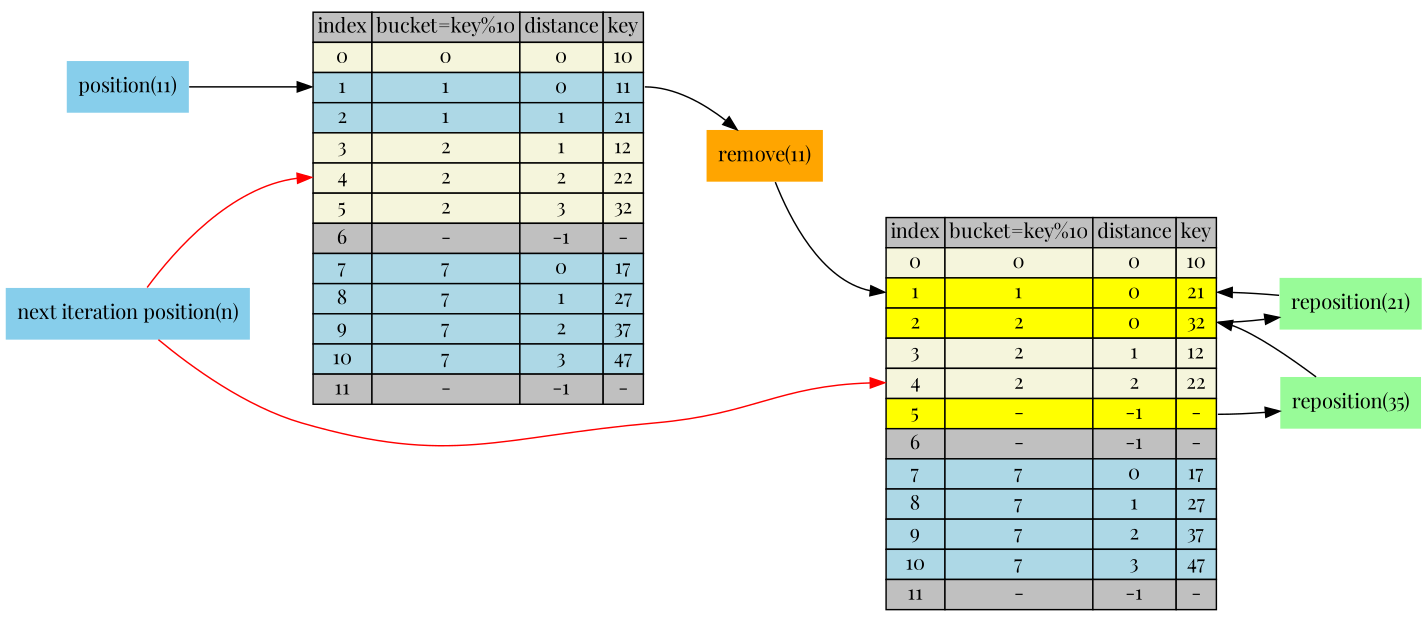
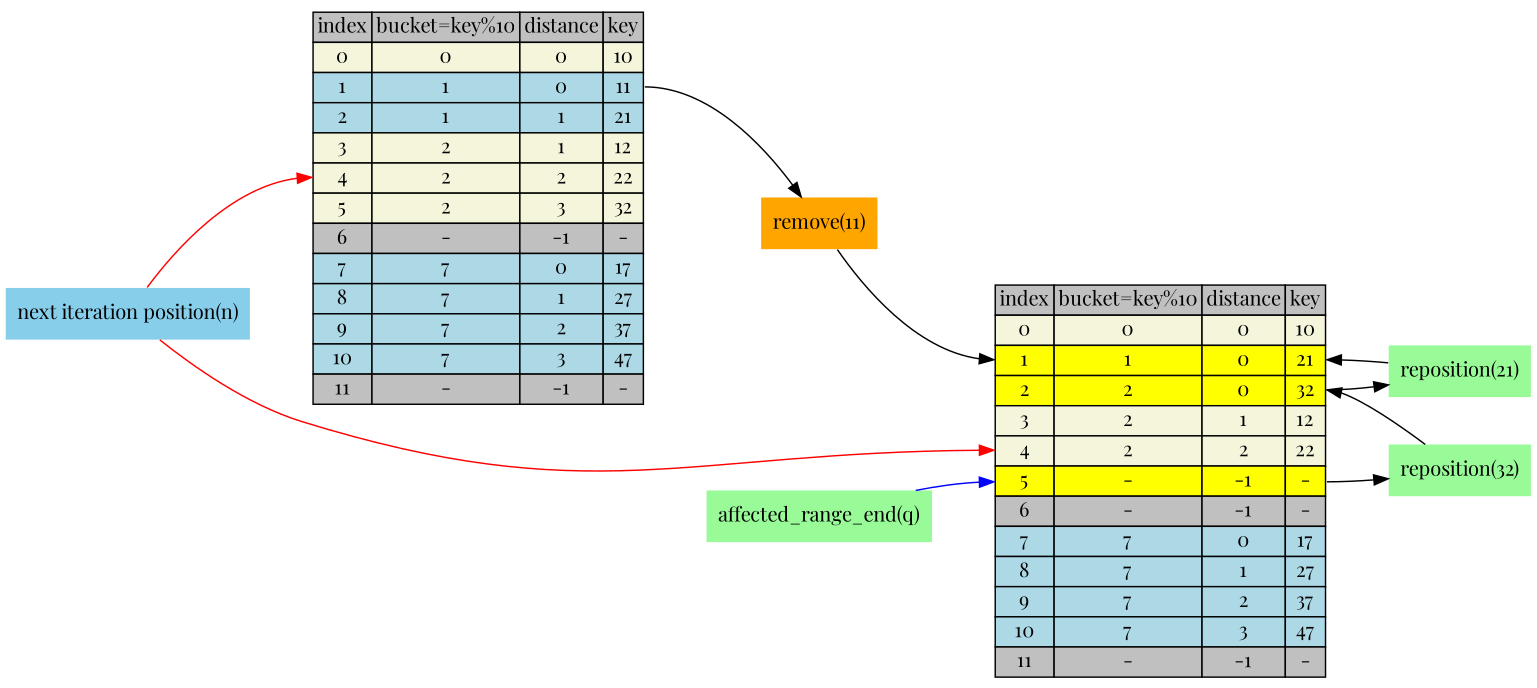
(128, 87) -> none
(1351, 403) -> (1460, 470)
none -> (819, 516)
